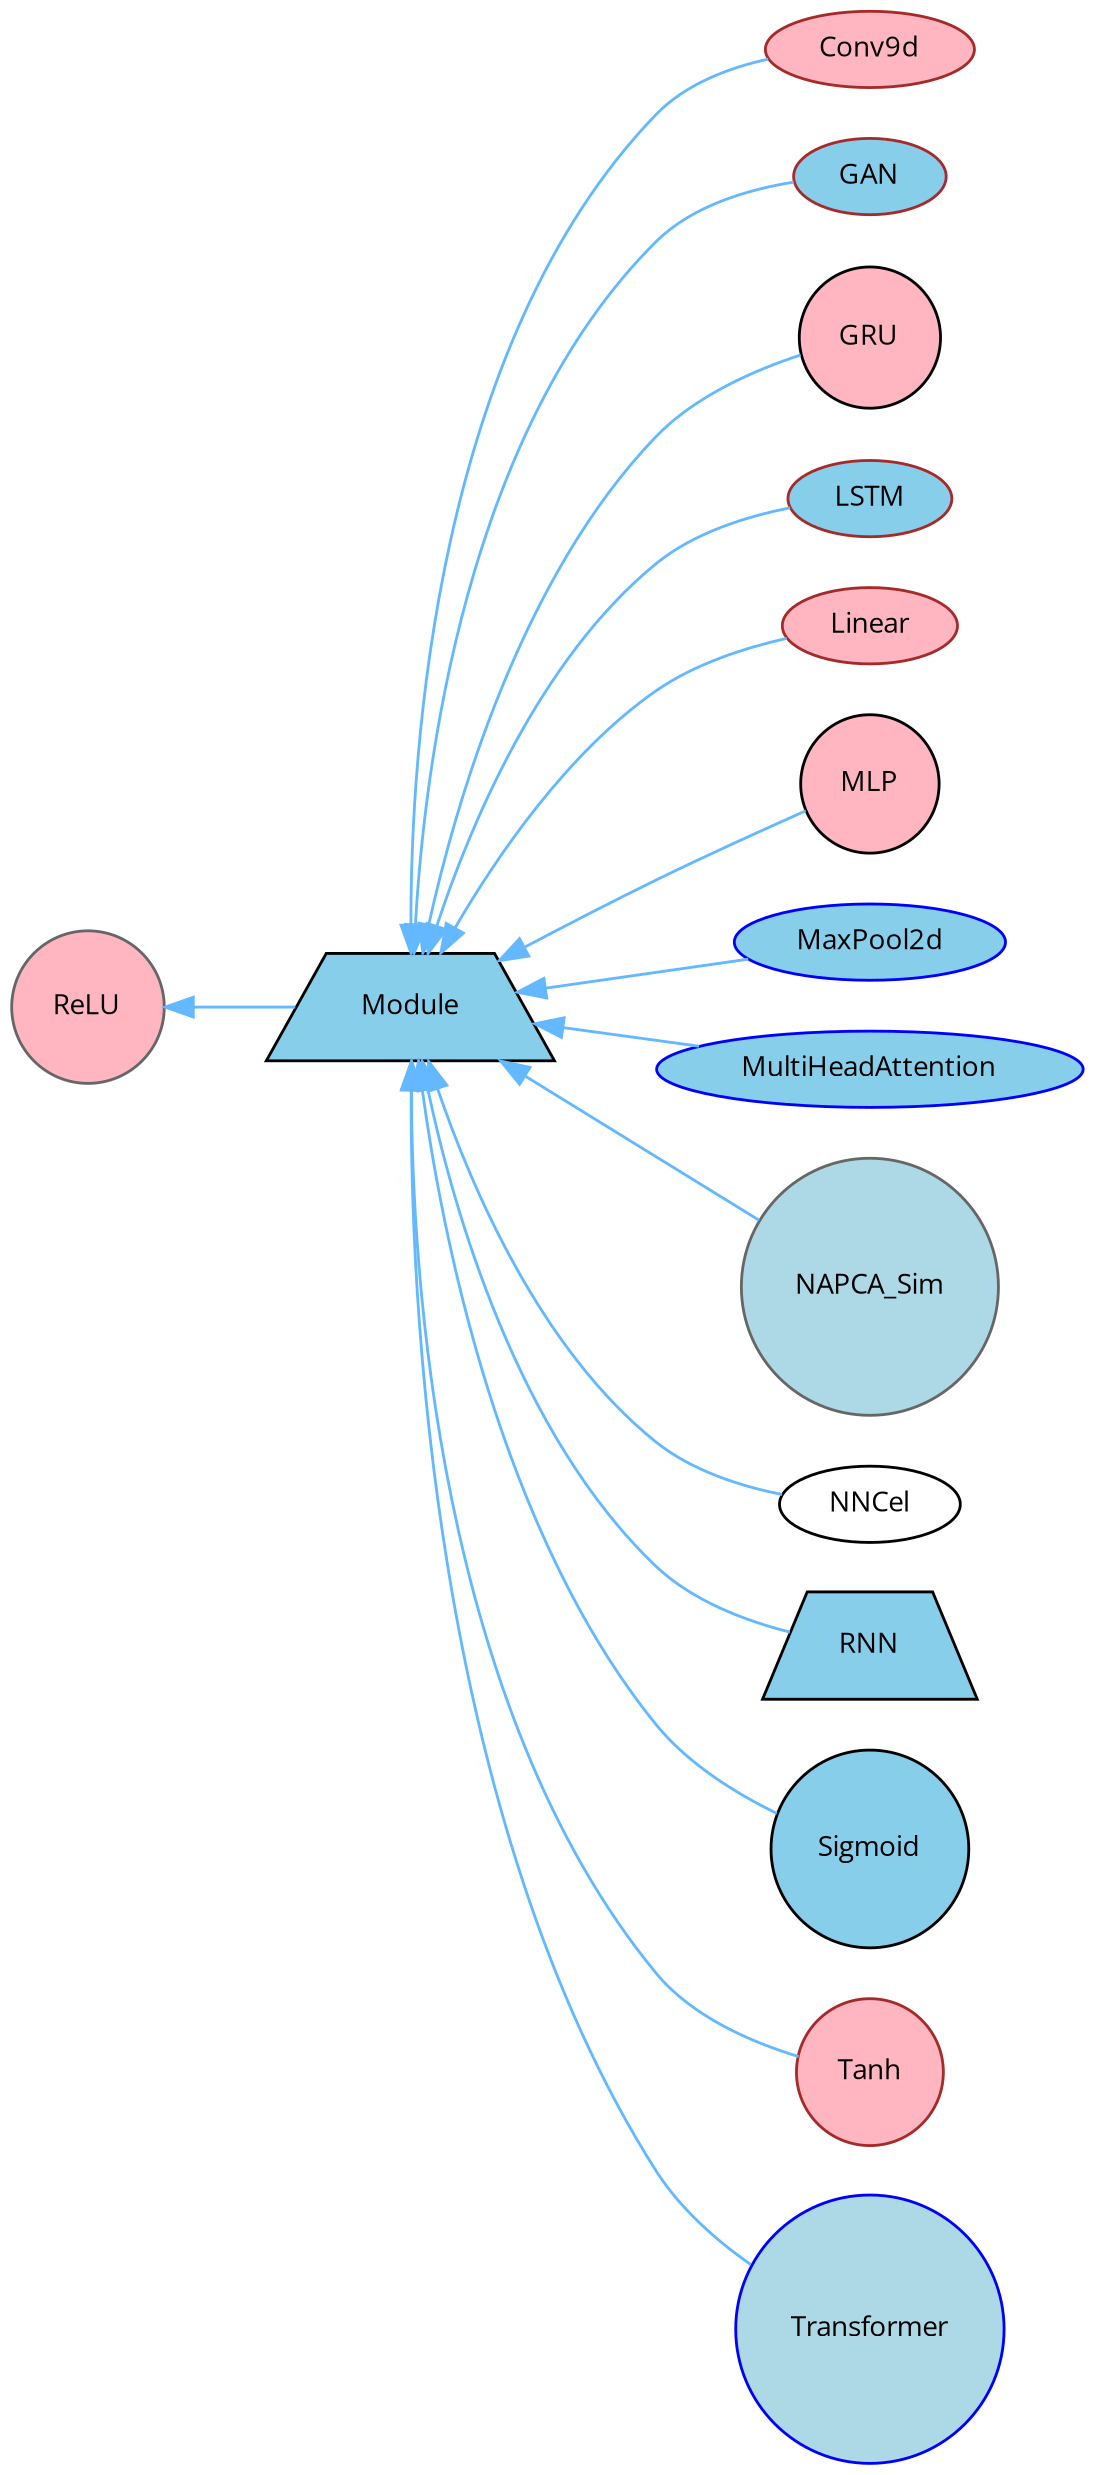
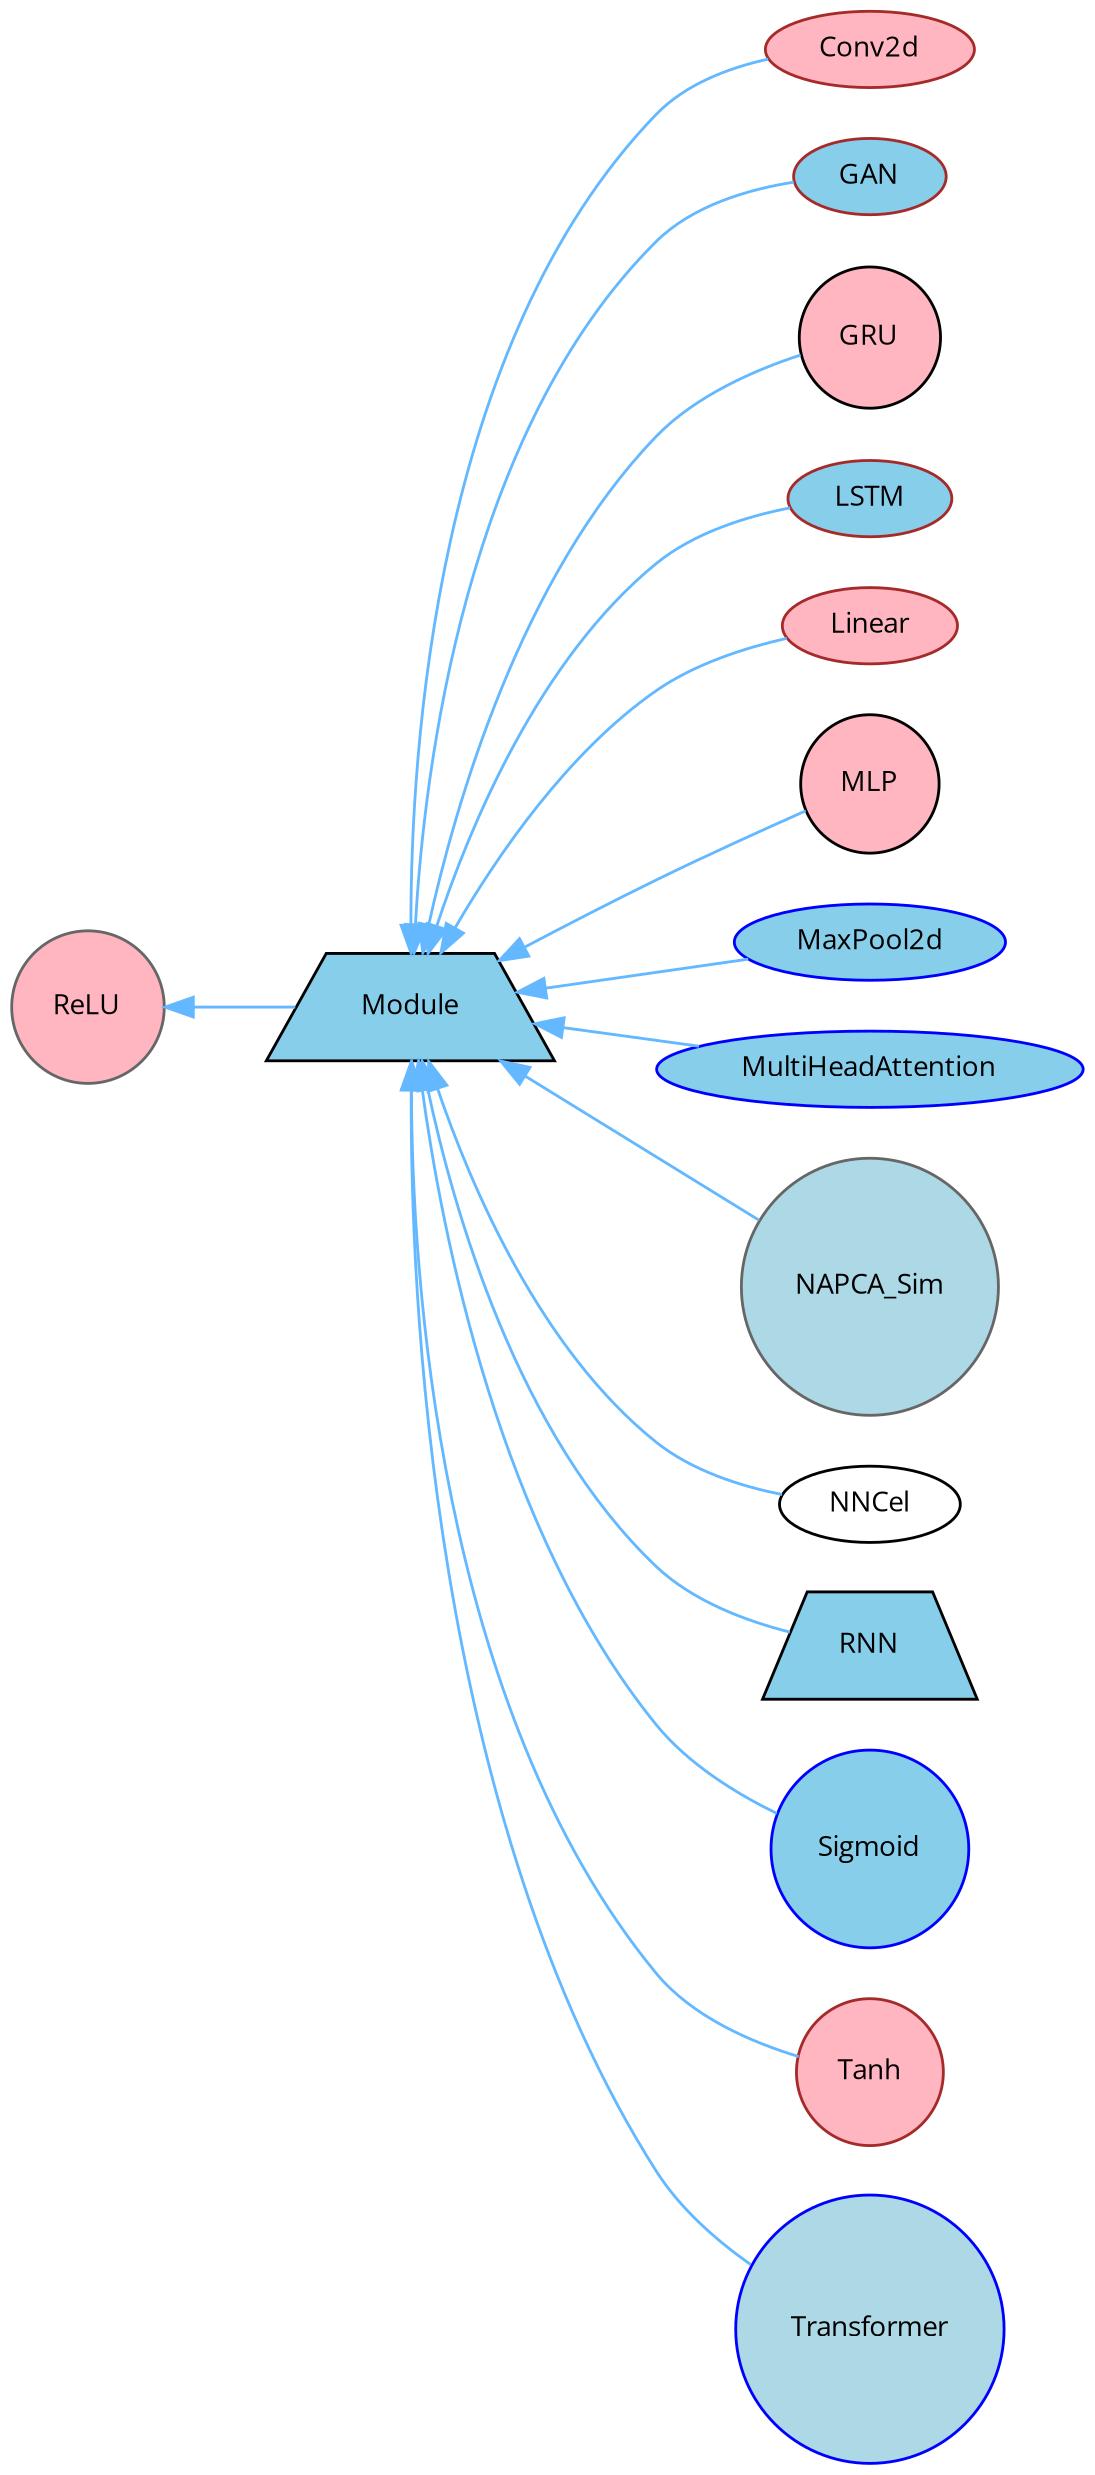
(870, 49) -> (870, 49)
(870, 1849) -> (870, 1849)
